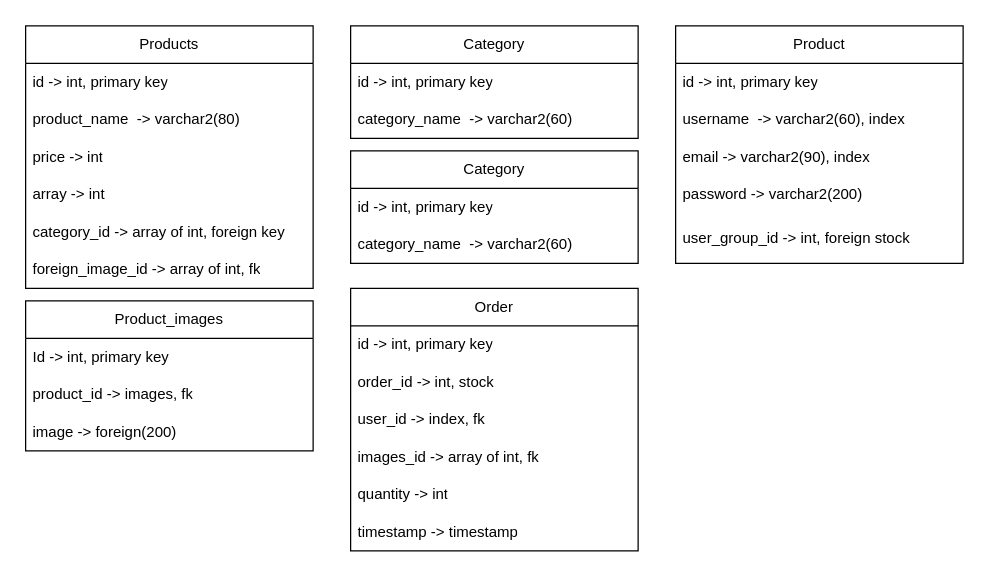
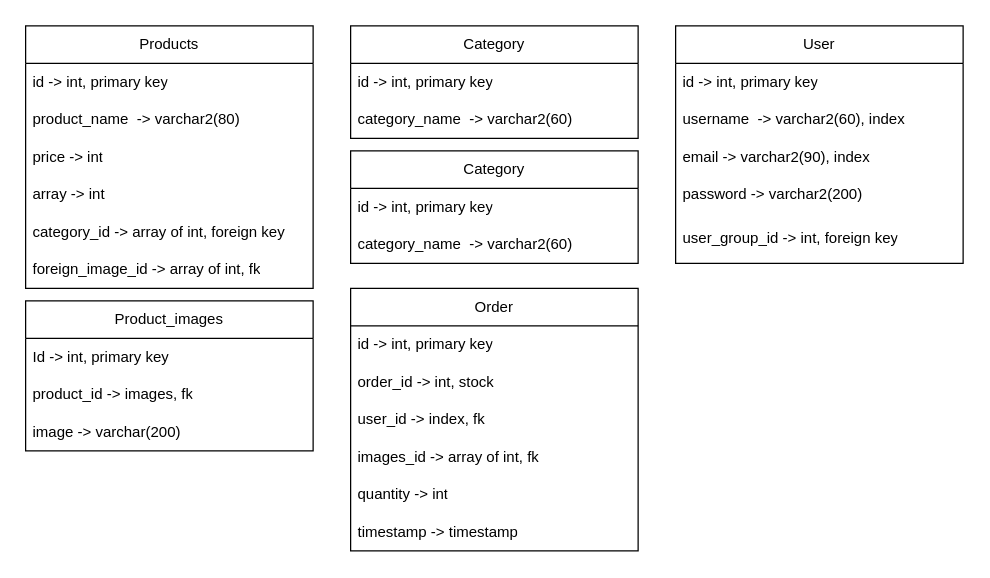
(819, 44) -> (819, 44)
(815, 238) -> (806, 238)
(114, 432) -> (115, 432)
